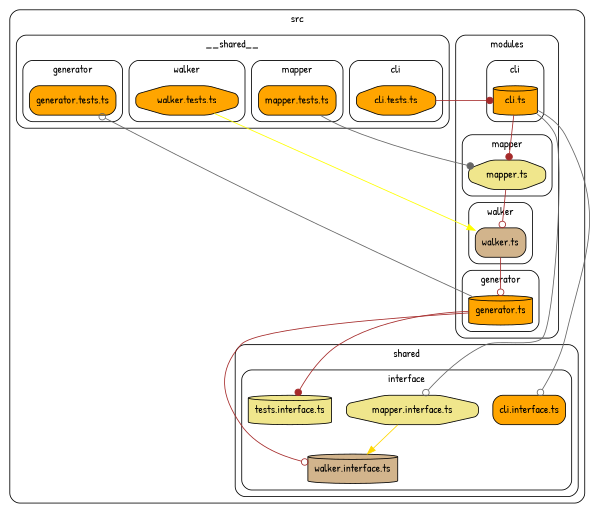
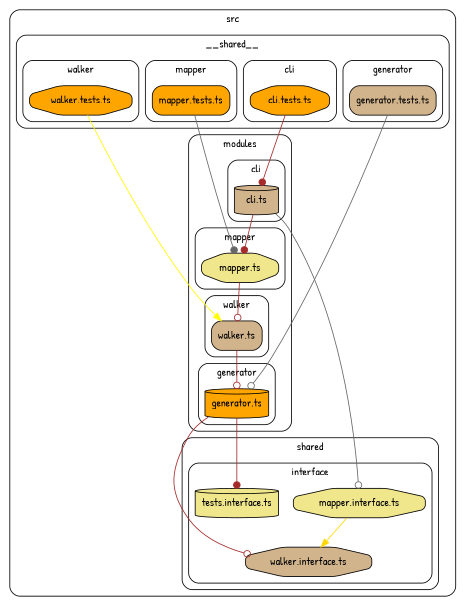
(73, 100) -> (393, 100)
(515, 100) -> (256, 200)
(288, 210) -> (328, 253)
(529, 410) -> none
(353, 469) -> (309, 562)
